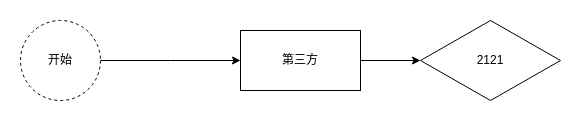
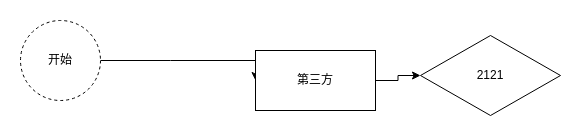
(301, 61) -> (316, 81)
(491, 61) -> (491, 76)
